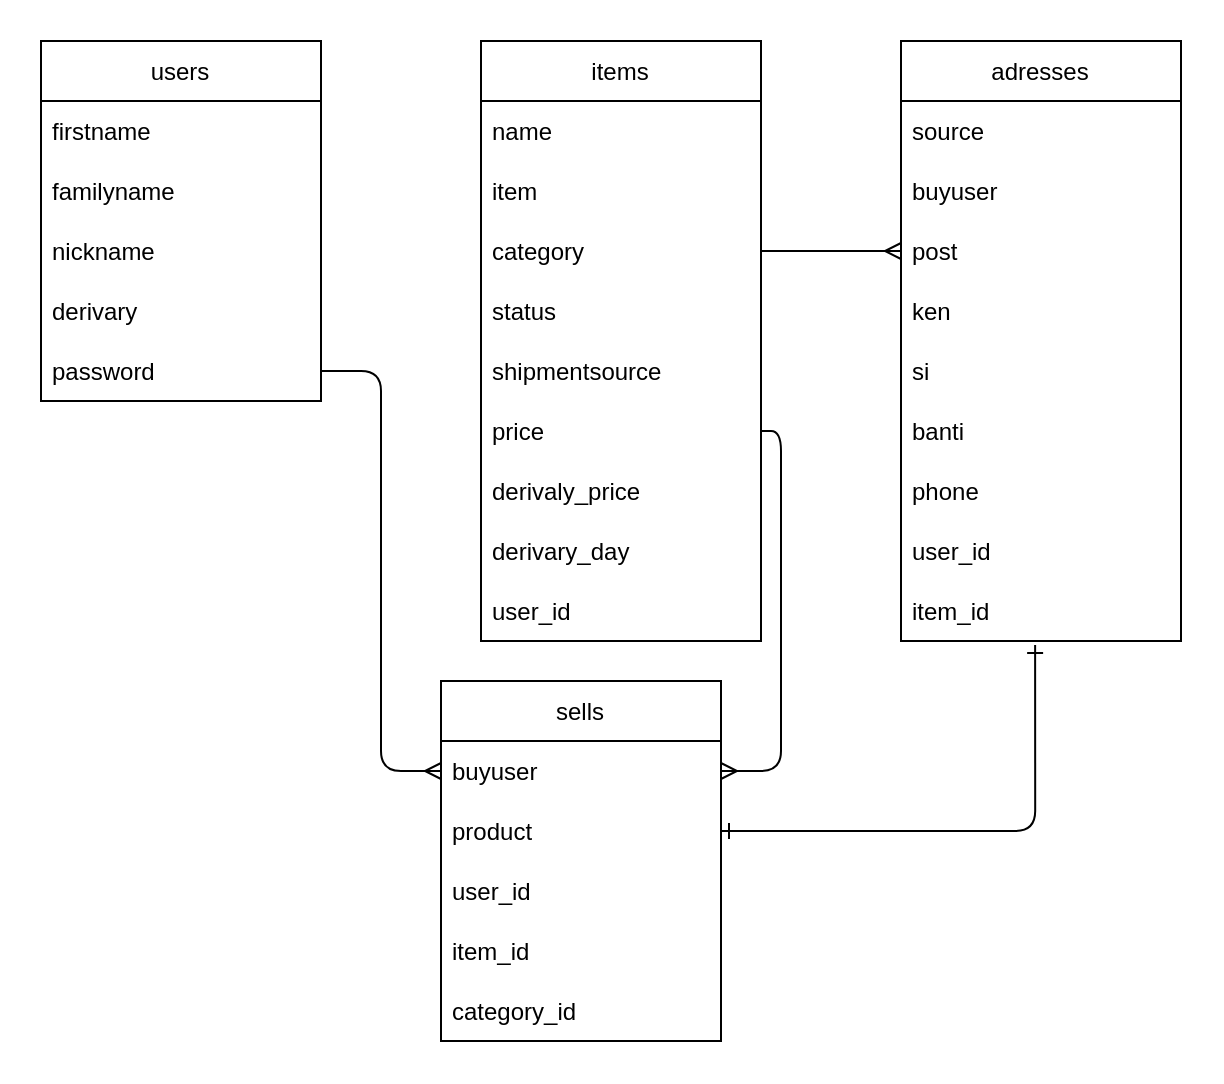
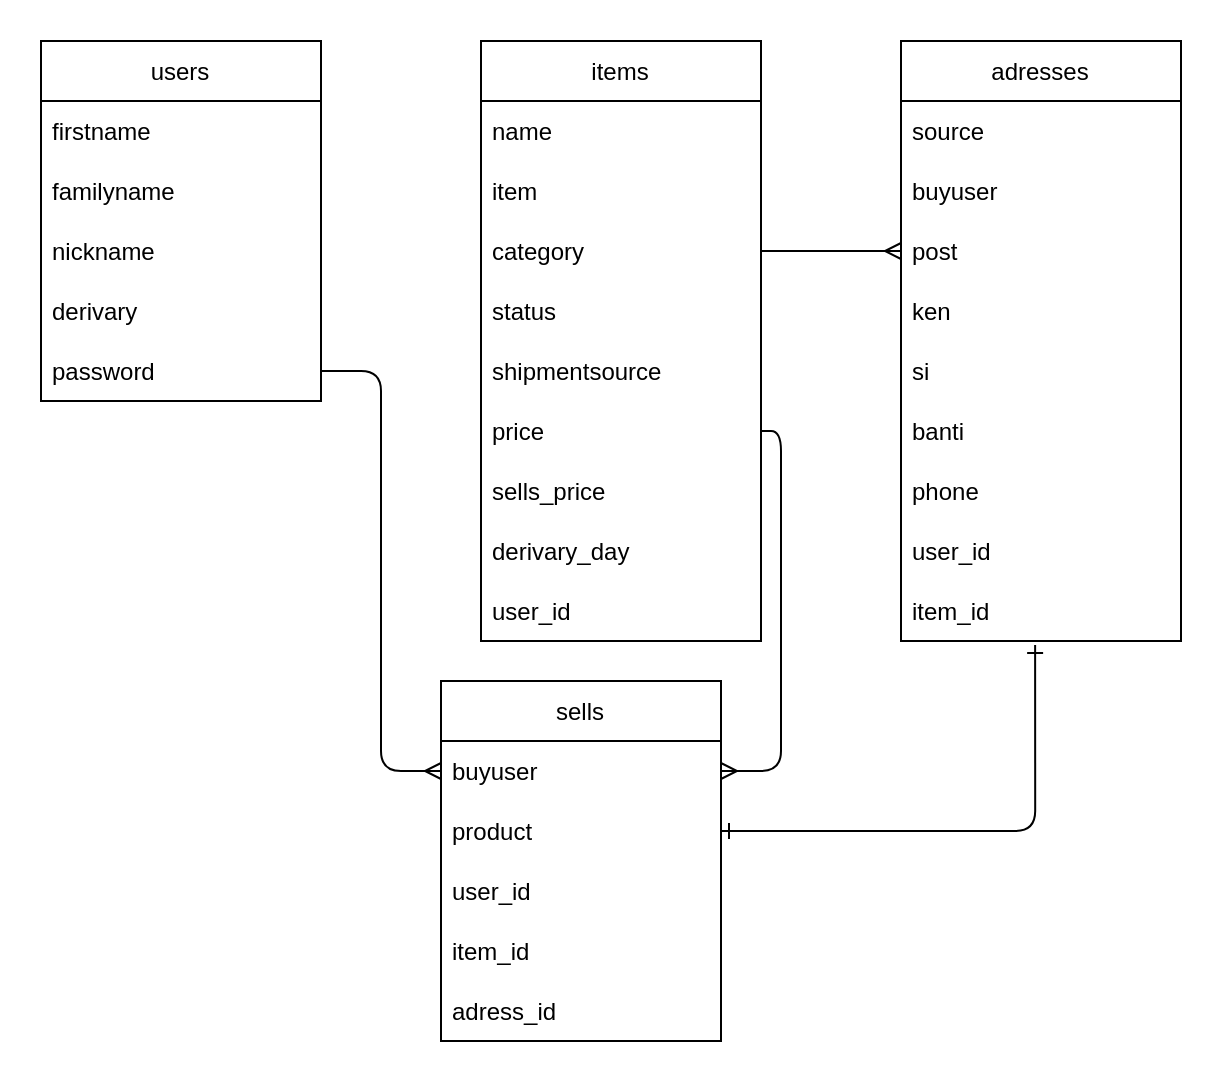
(577, 492) -> (557, 492)
(523, 1012) -> (509, 1012)
